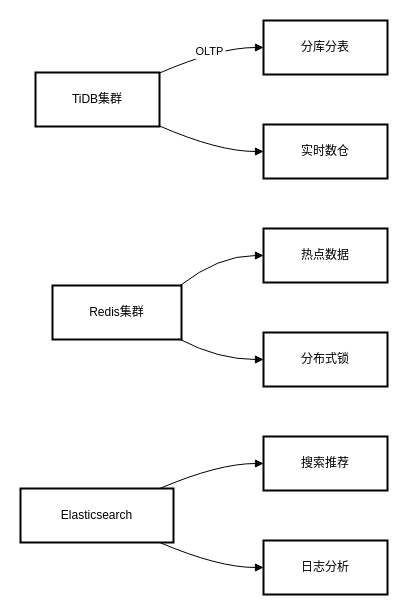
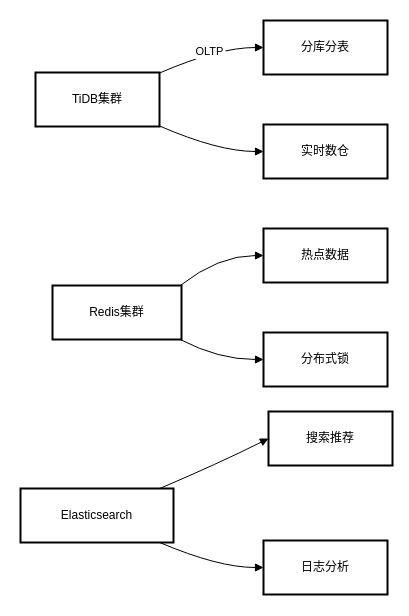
(326, 464) -> (331, 439)
